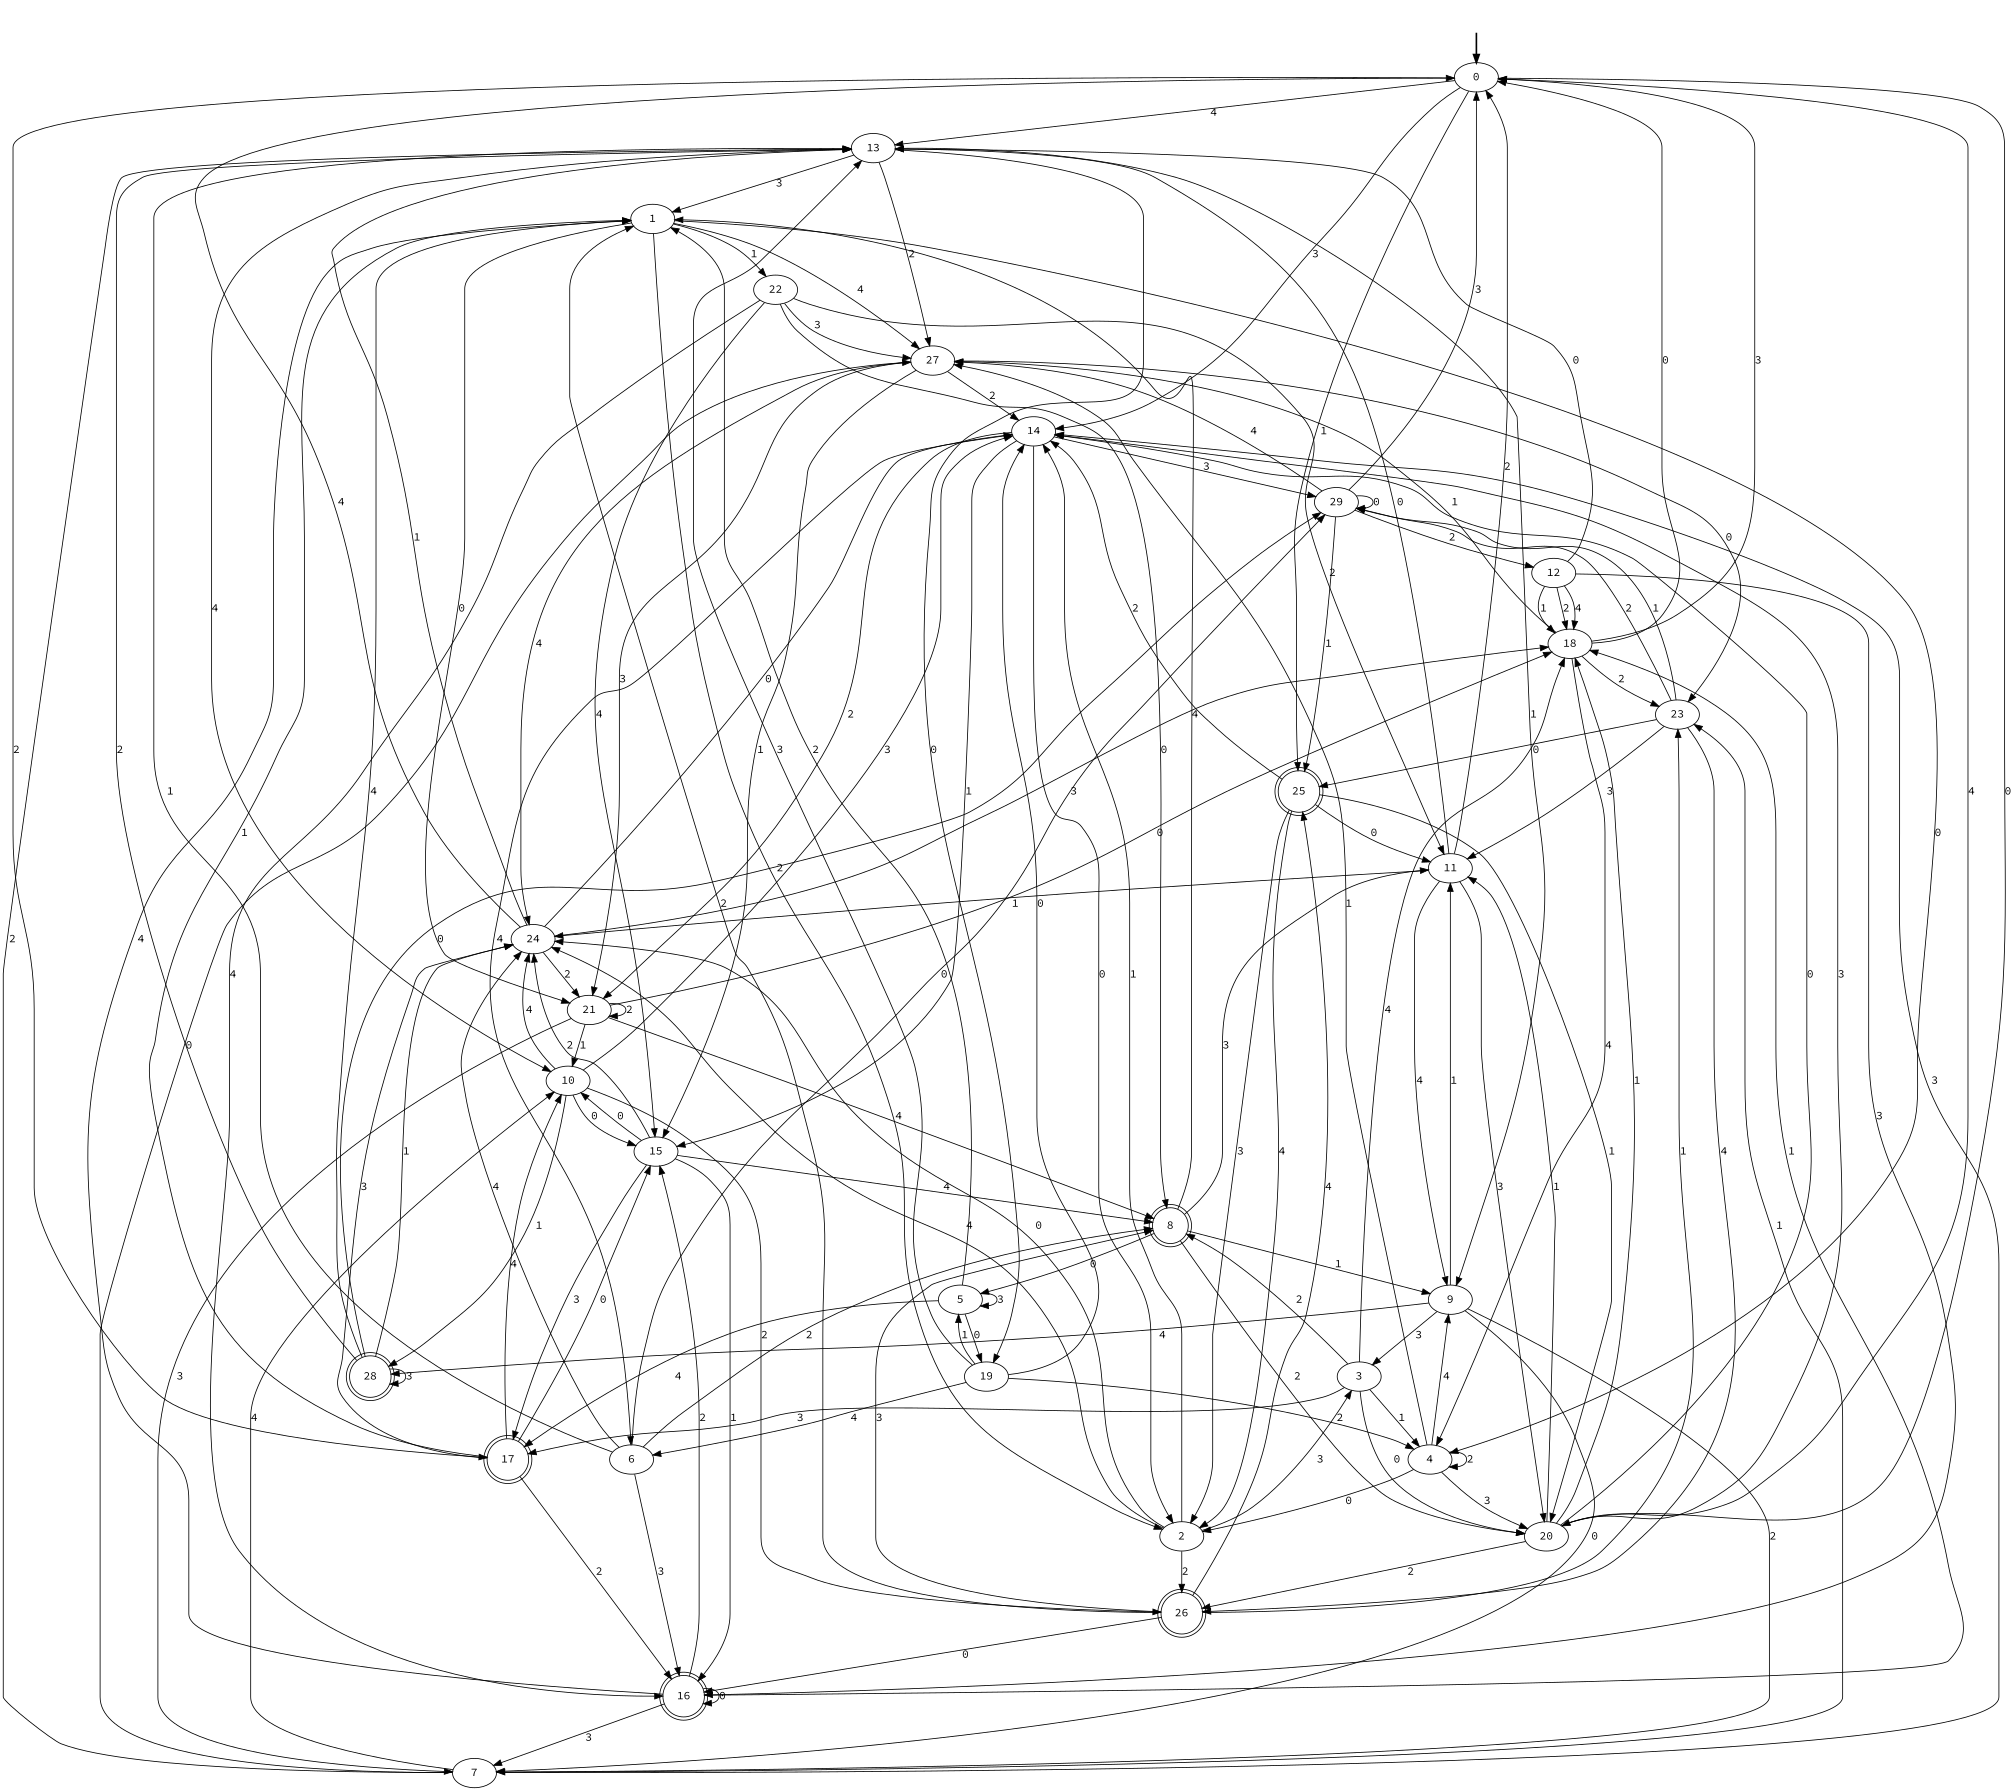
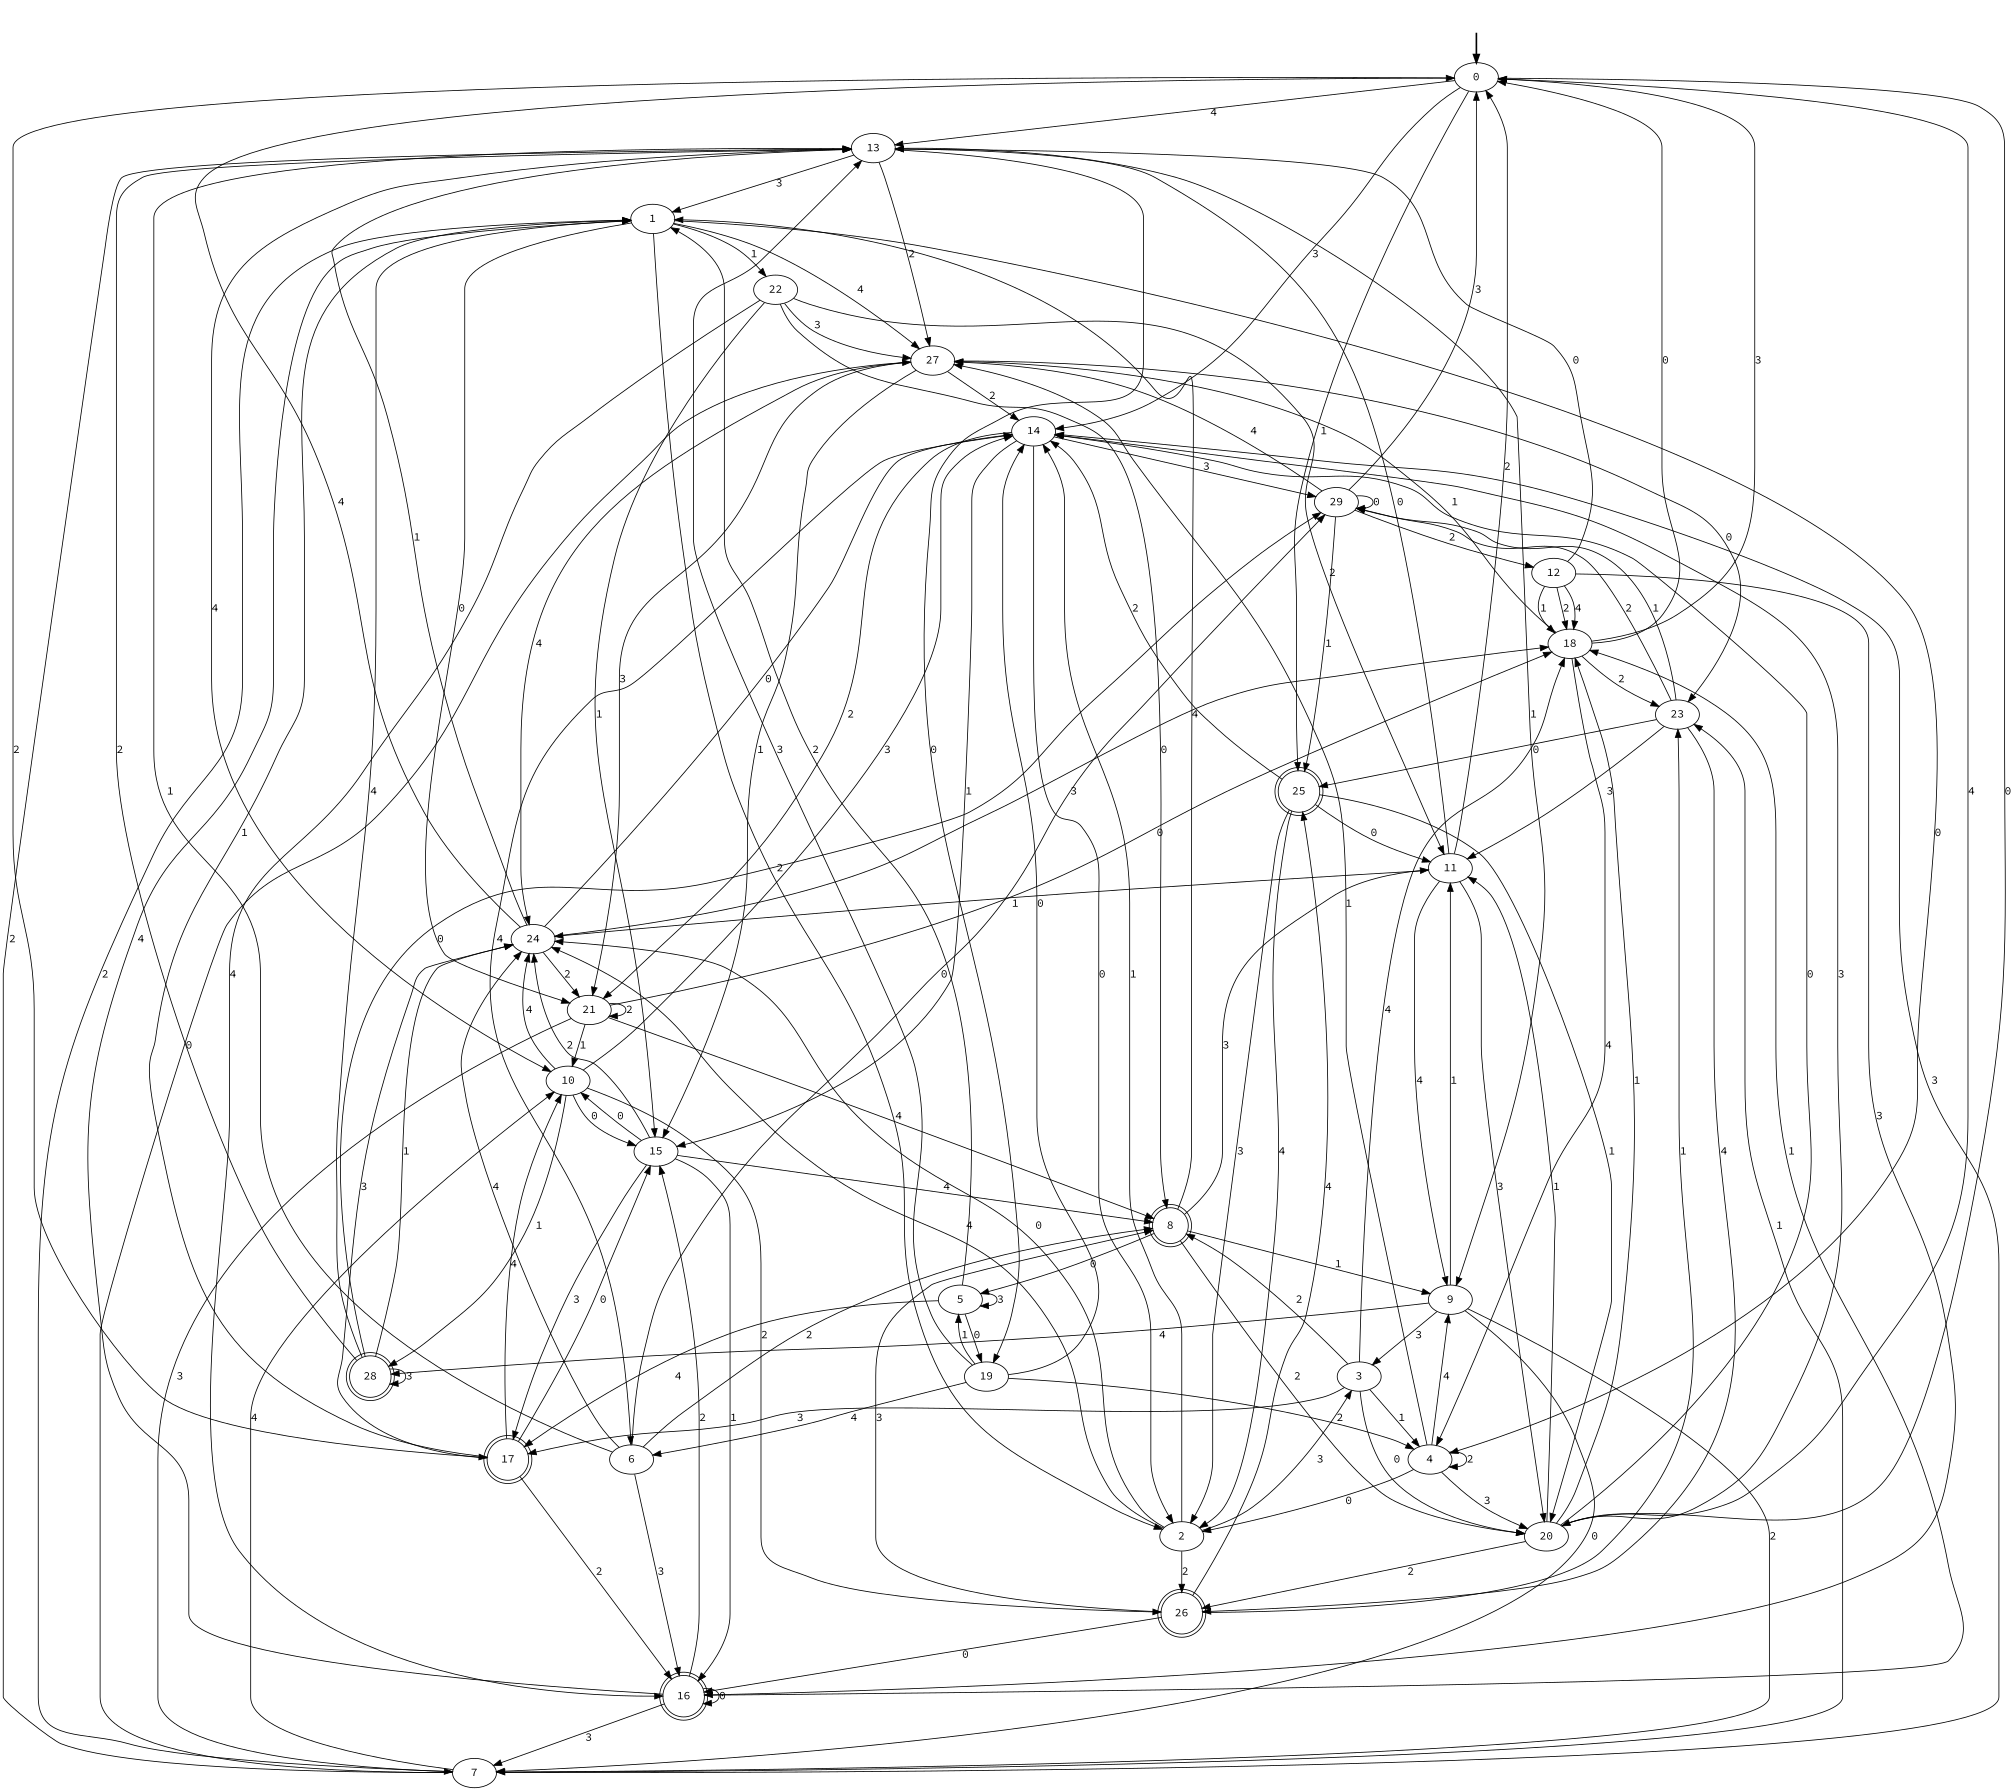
(599, 715) -> (599, 715)
(781, 1035) -> (86, 1010)
